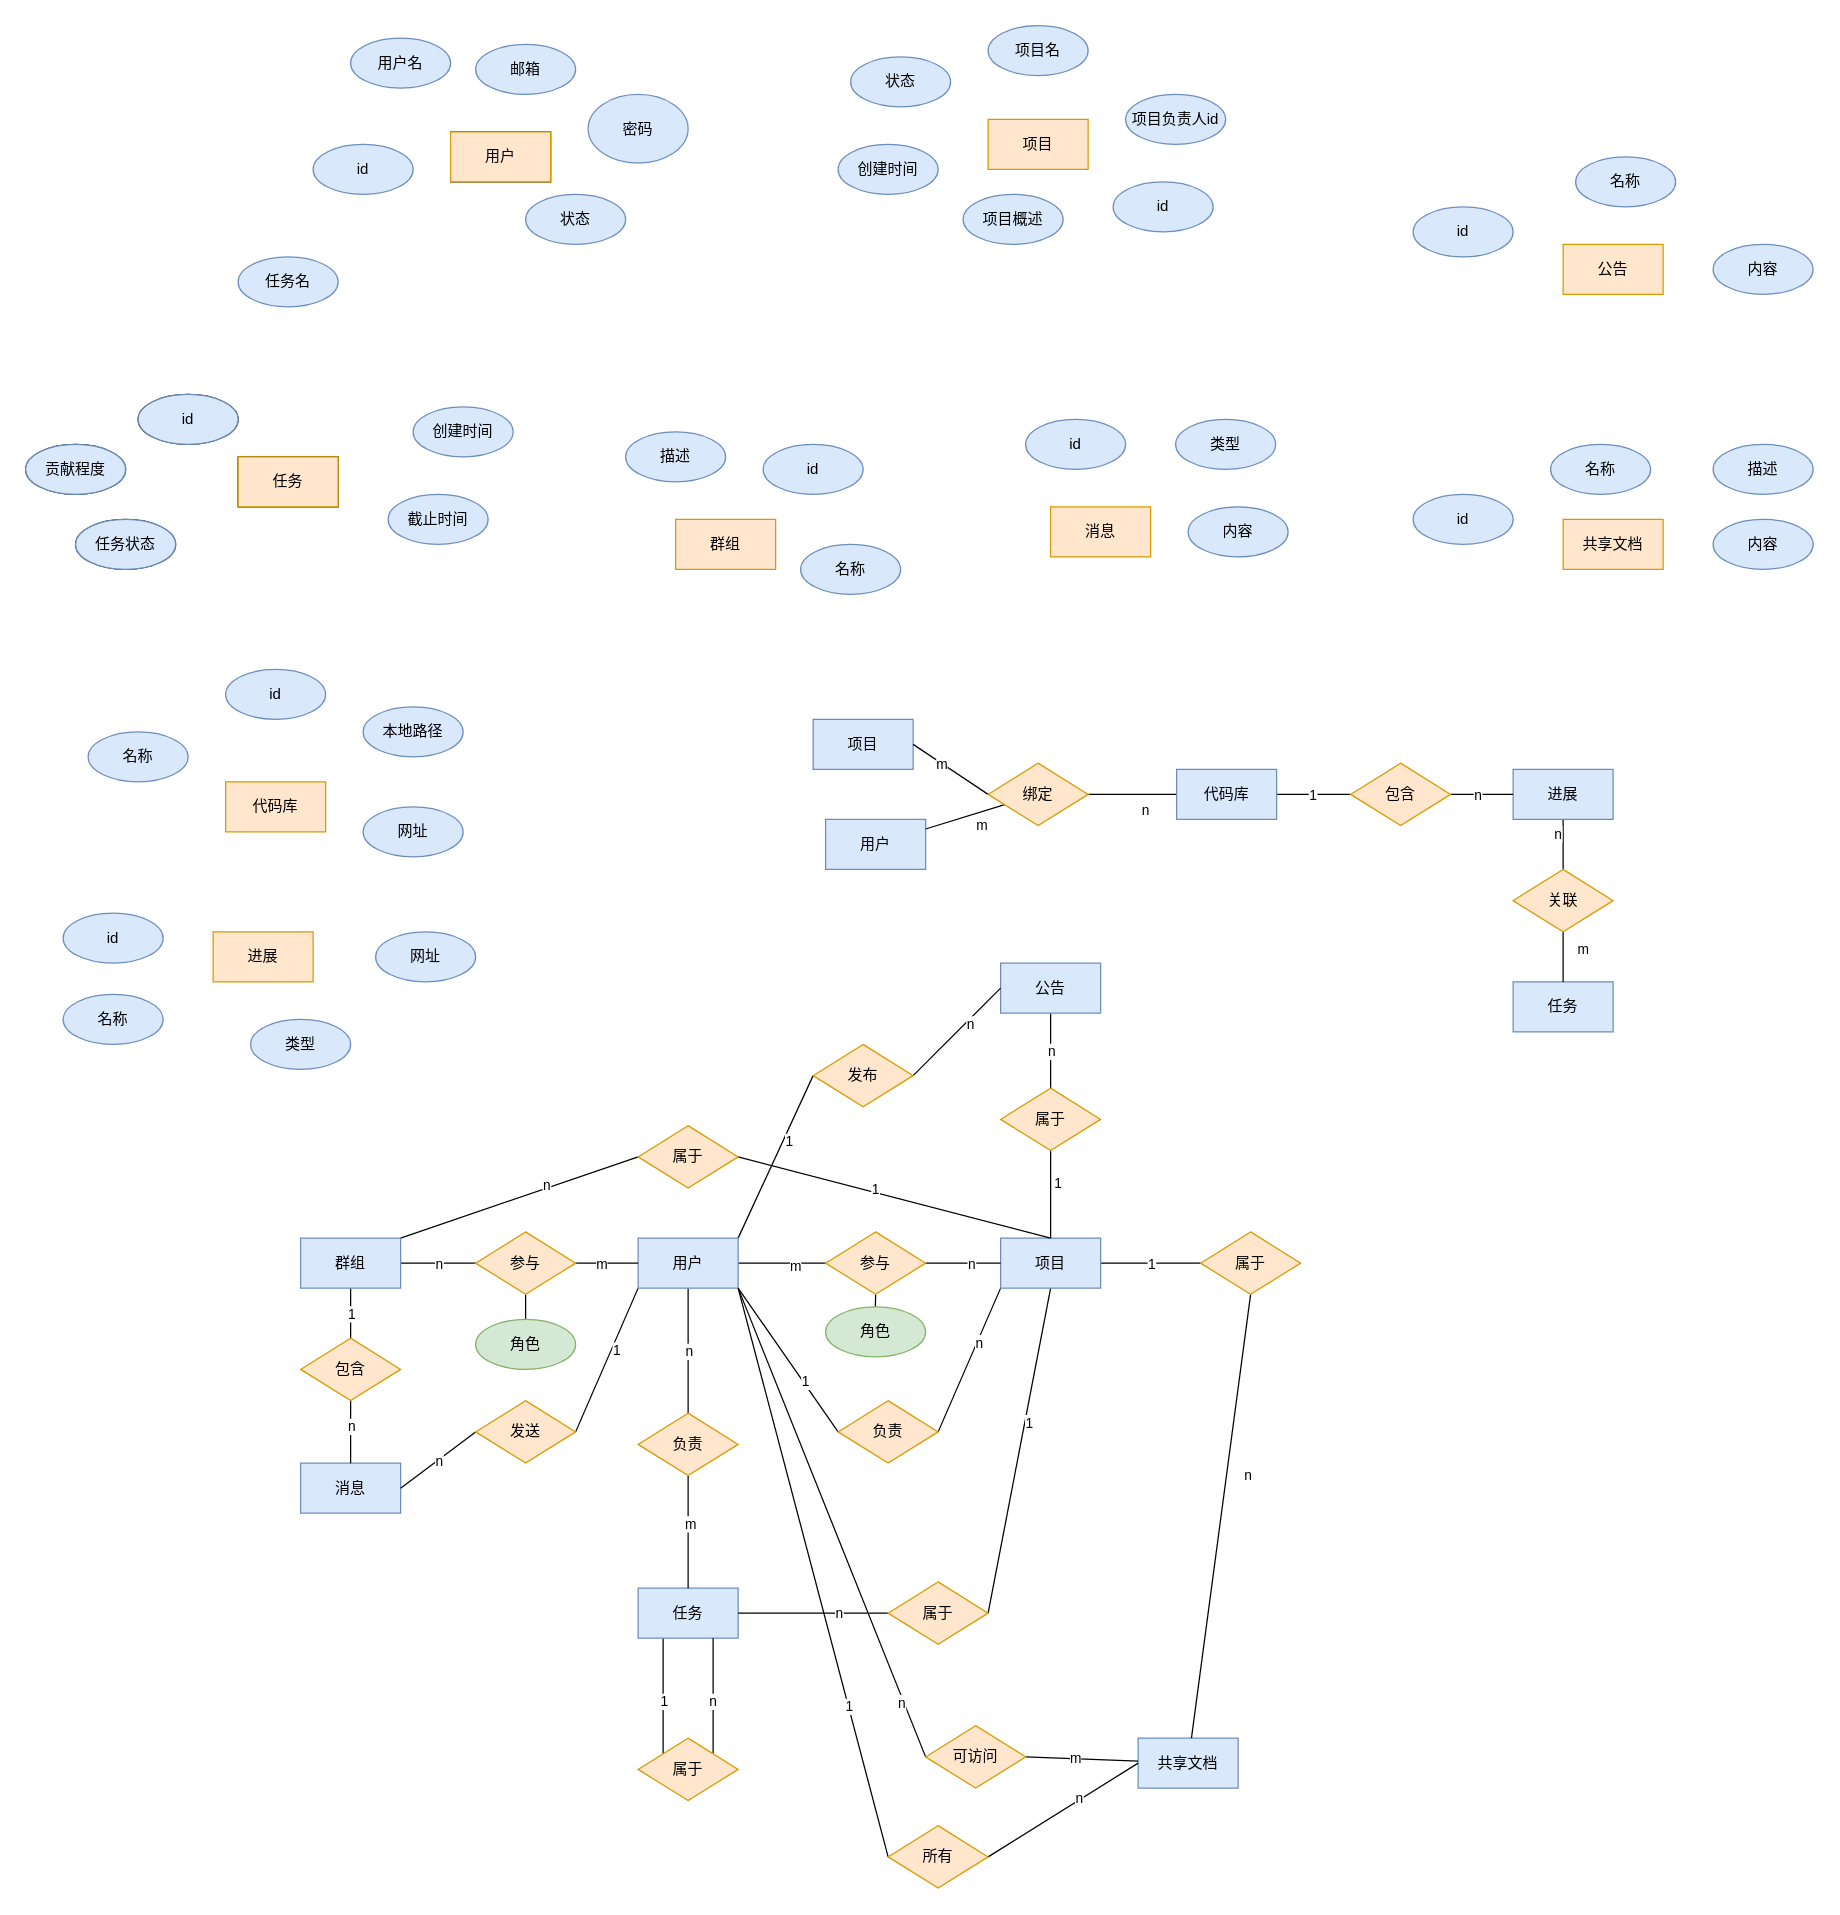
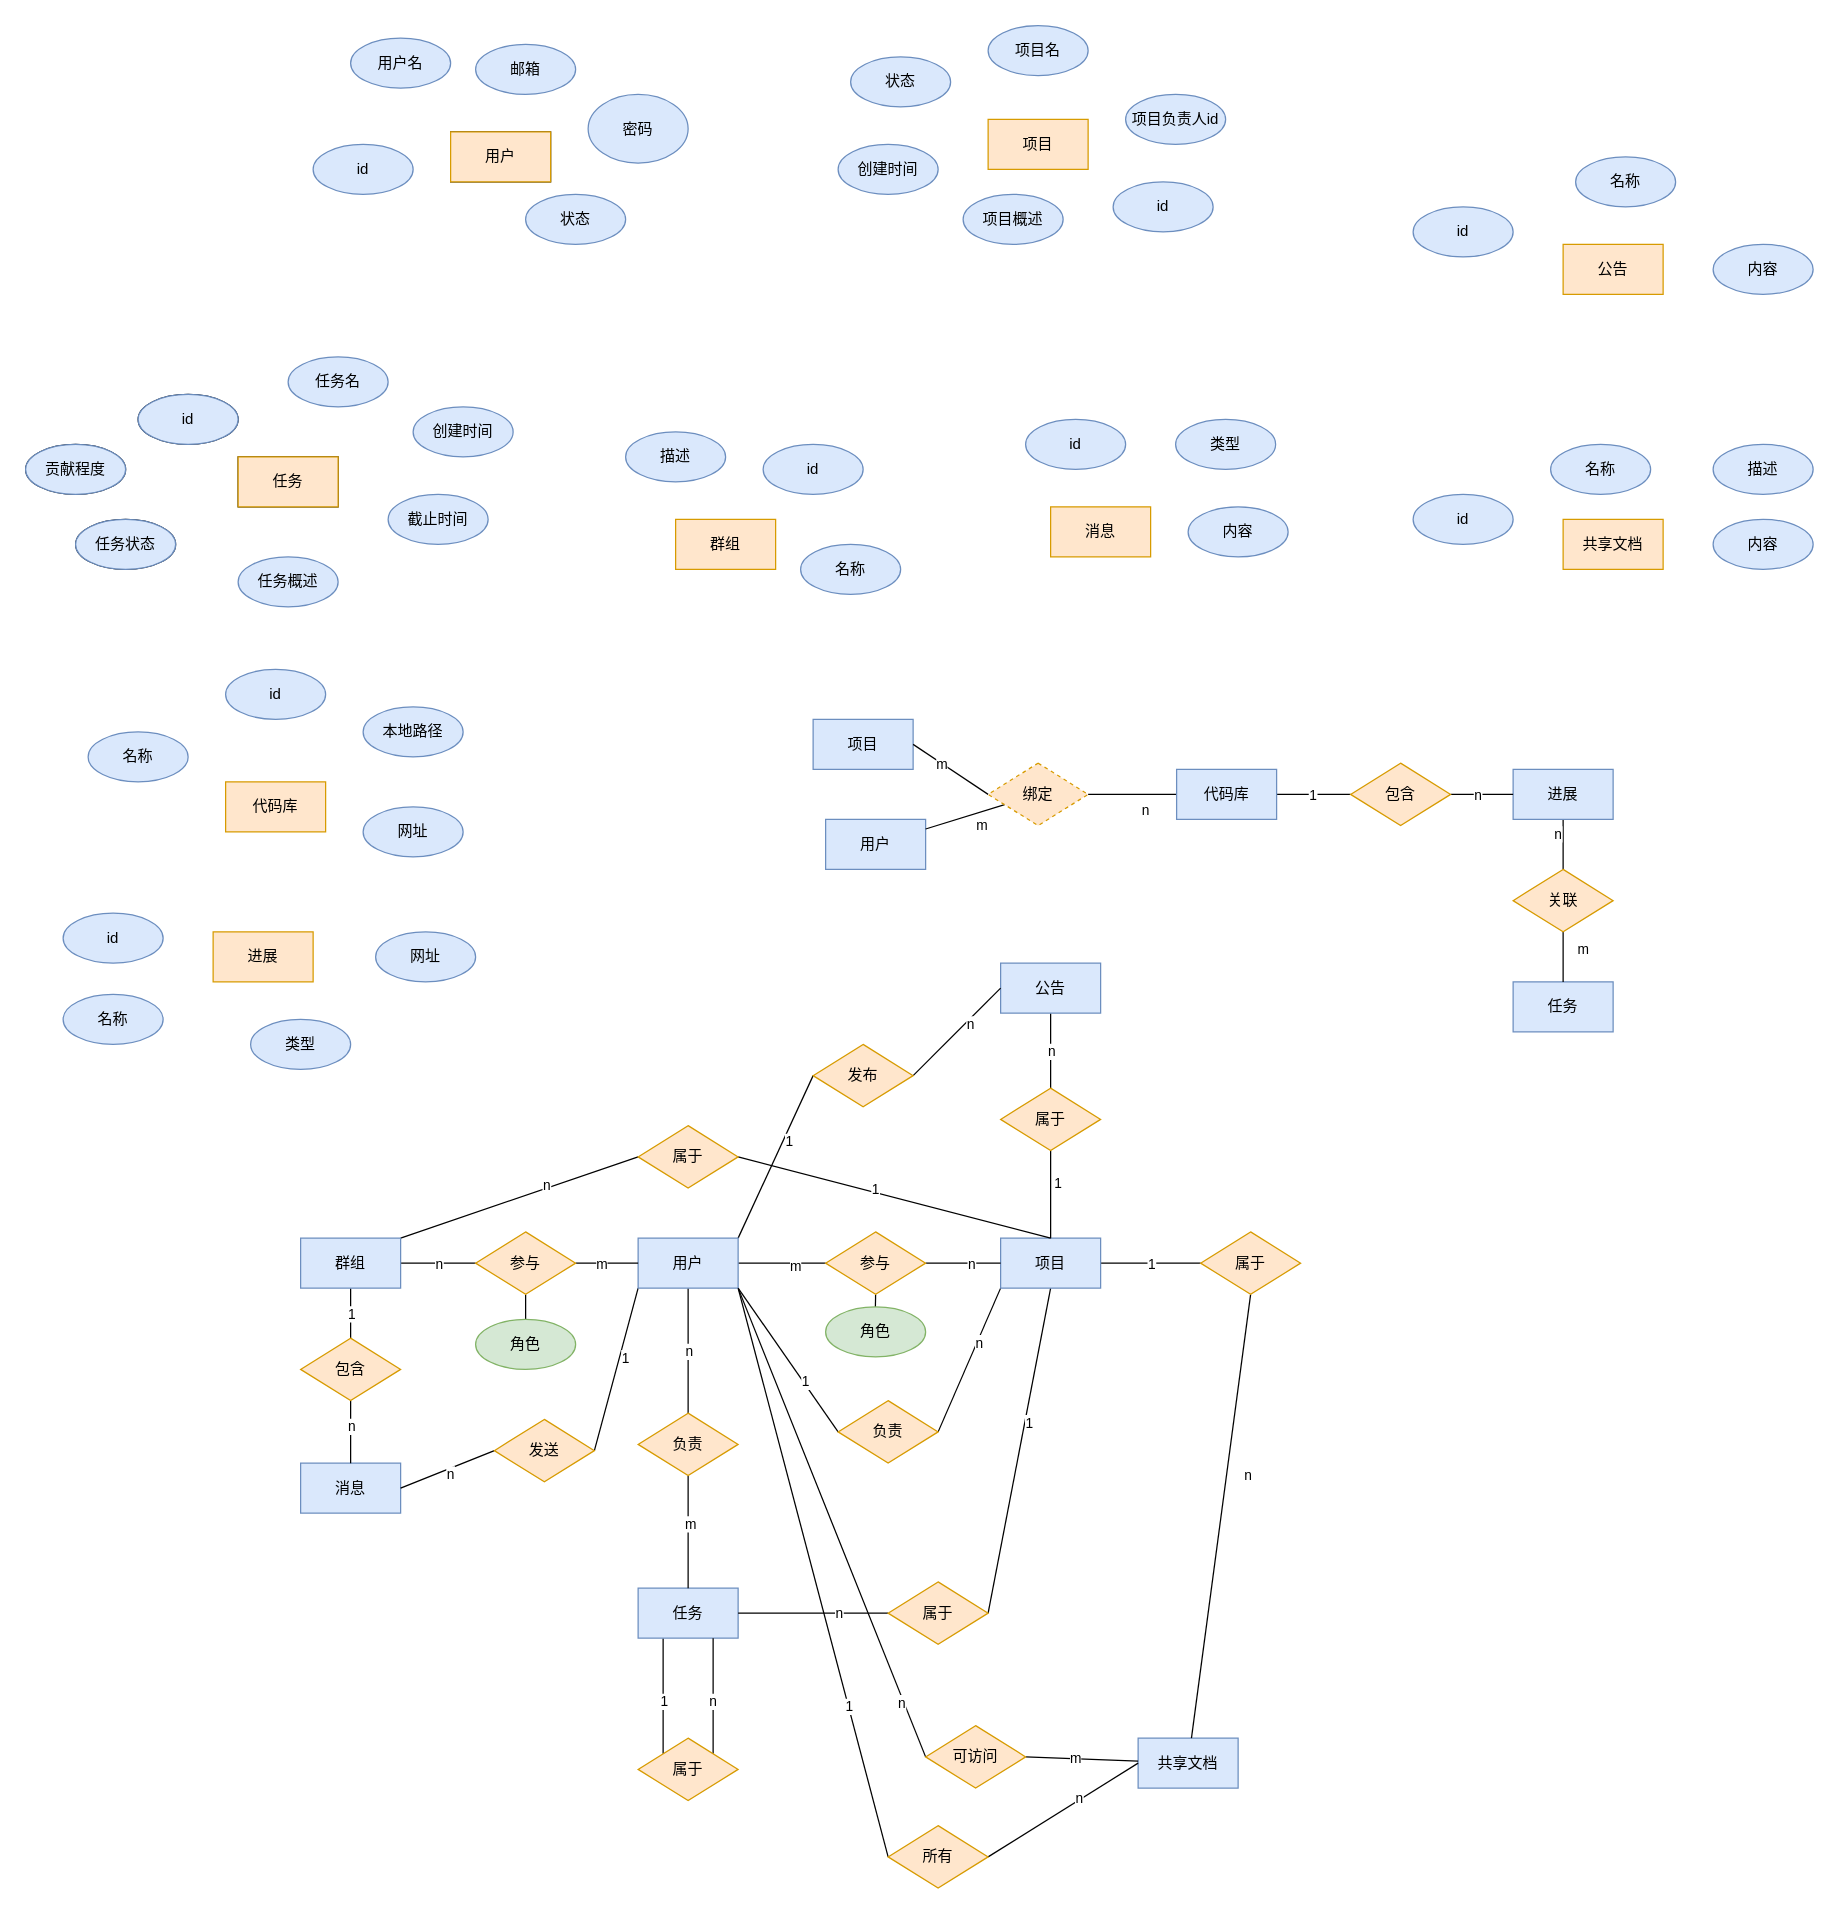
(288, 282) -> (338, 382)
none -> (288, 582)
(1038, 794) -> (1038, 794)
(526, 1432) -> (544, 1451)
